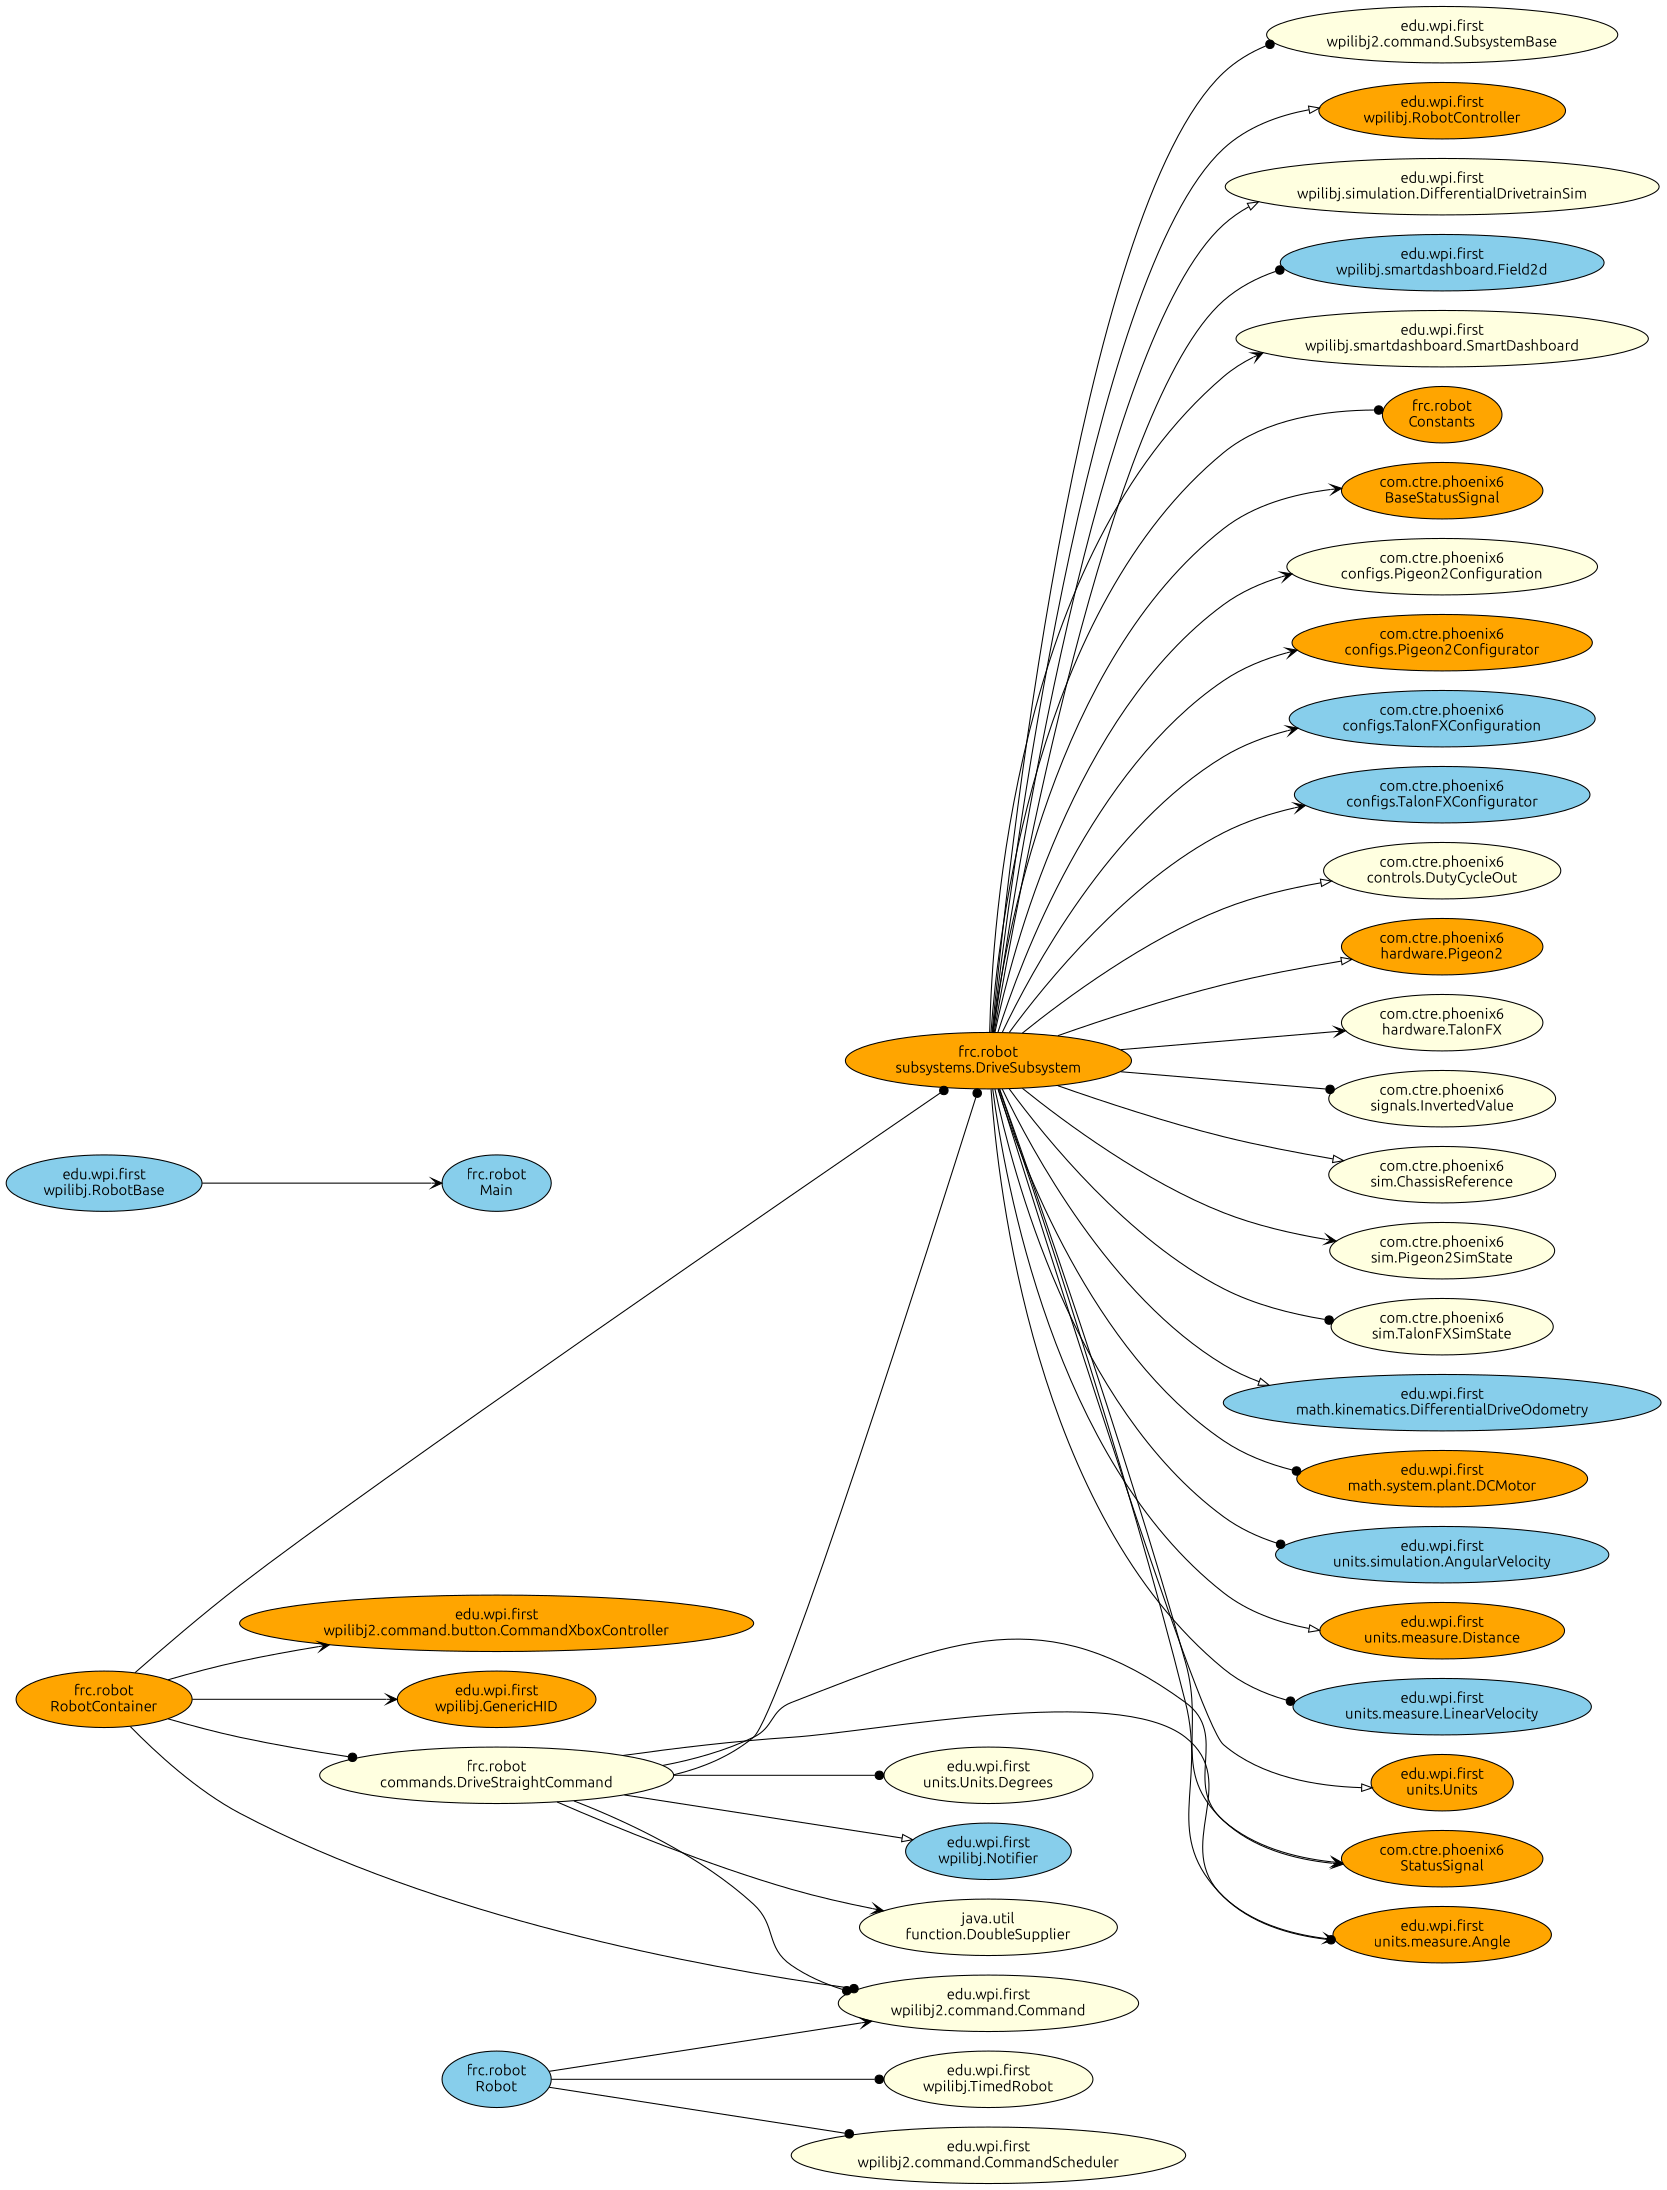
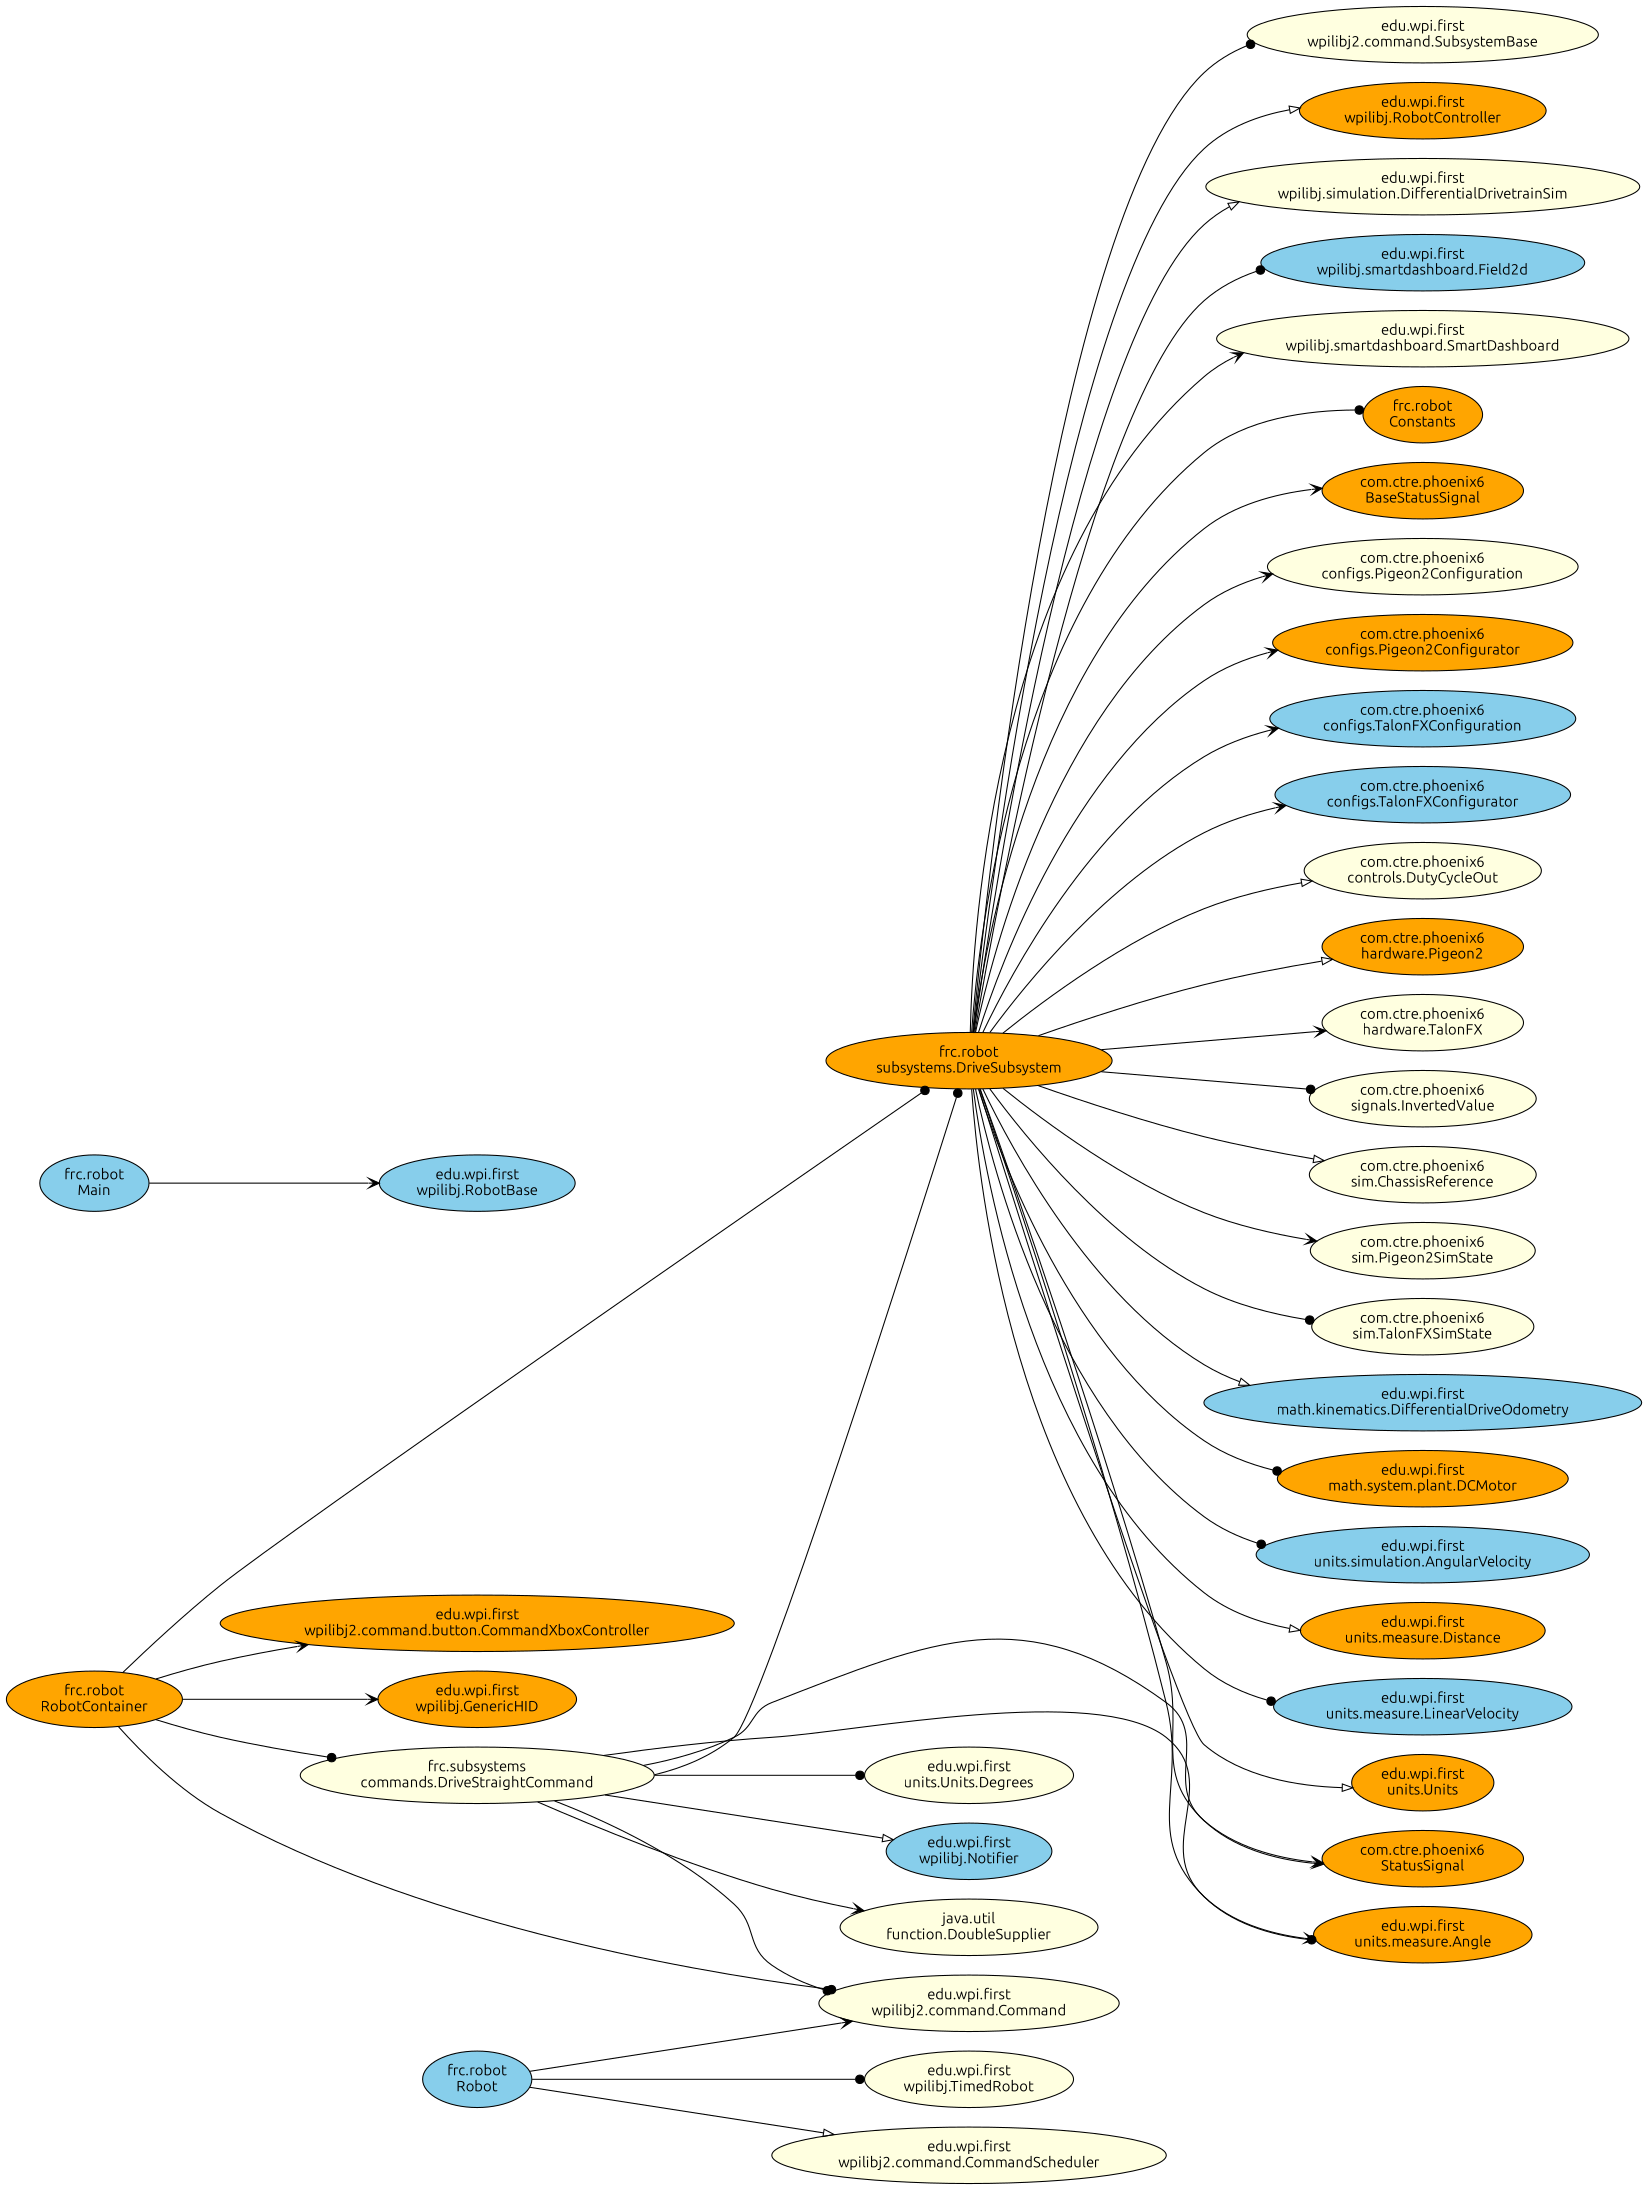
(317, 1183) -> (259, 1183)
(497, 1775) -> (477, 1775)
(697, 2110) -> (677, 2110)
